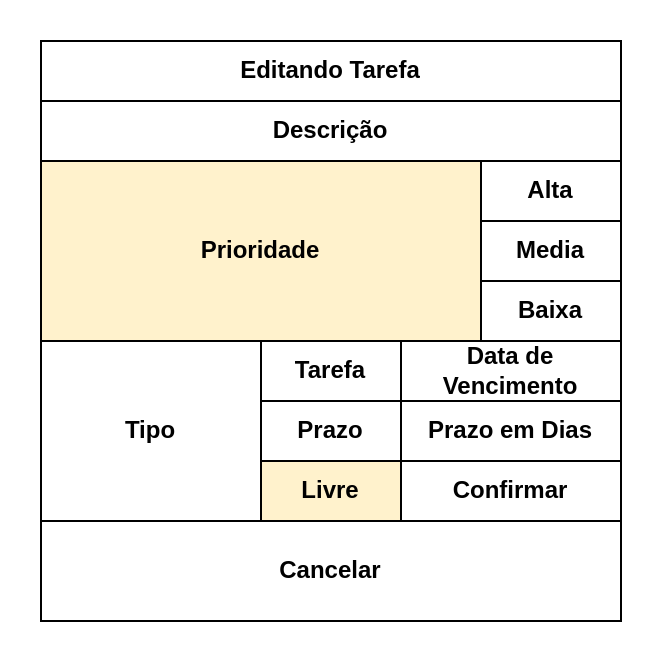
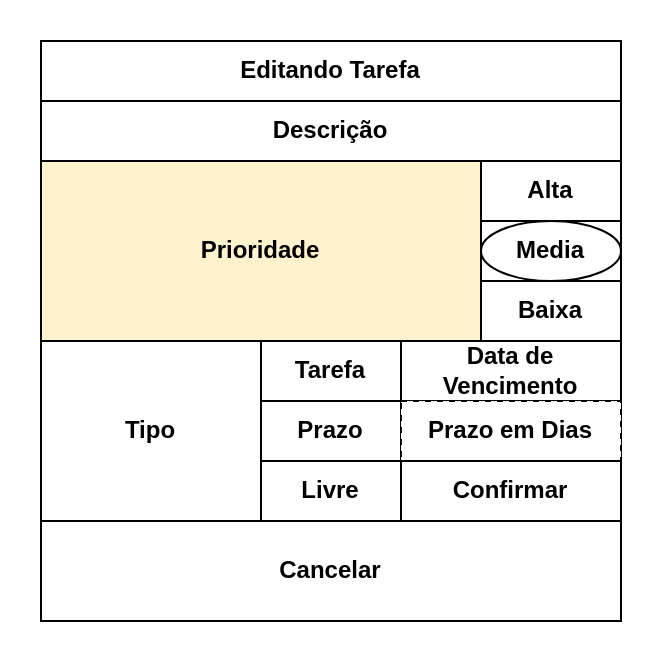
(551, 251) -> (551, 251)
(511, 431) -> (511, 431)
(331, 491) -> (331, 491)
